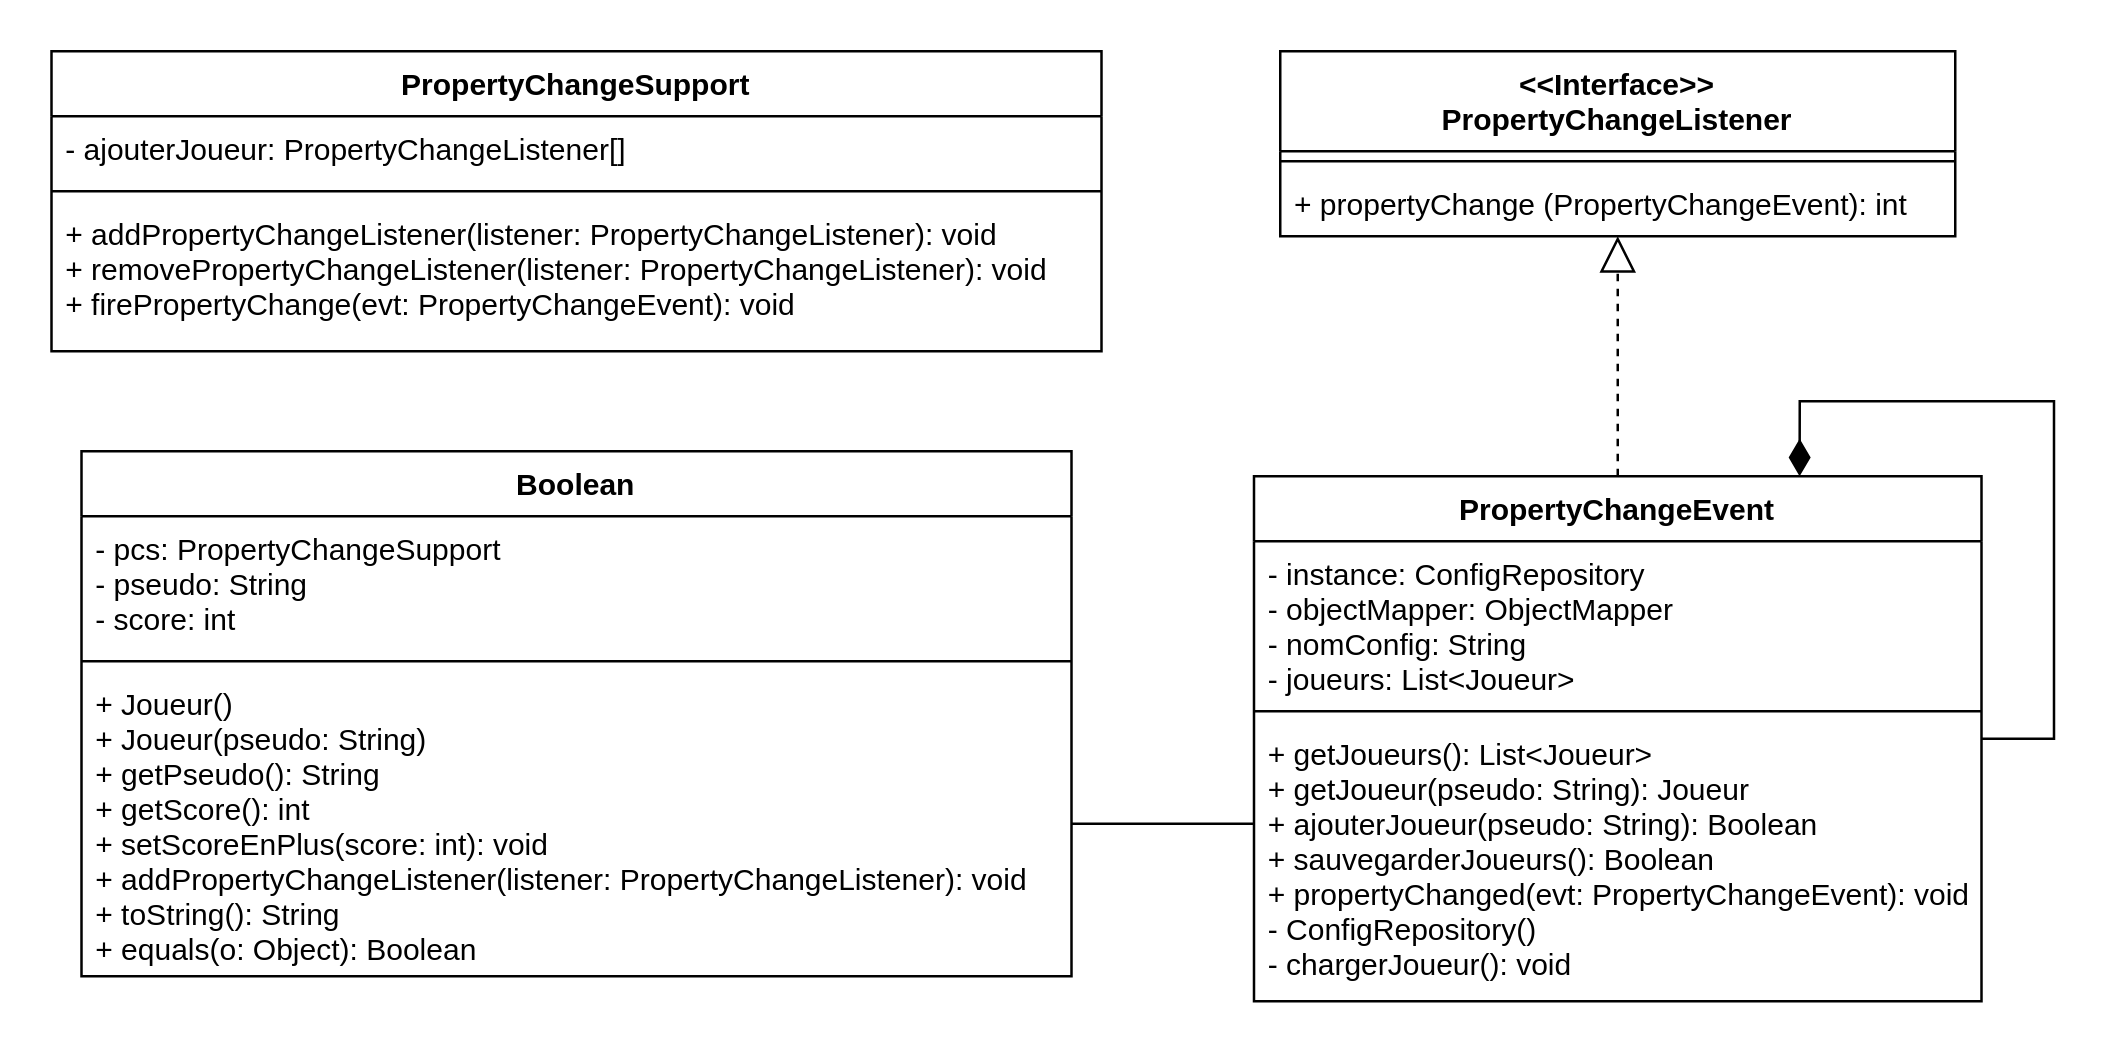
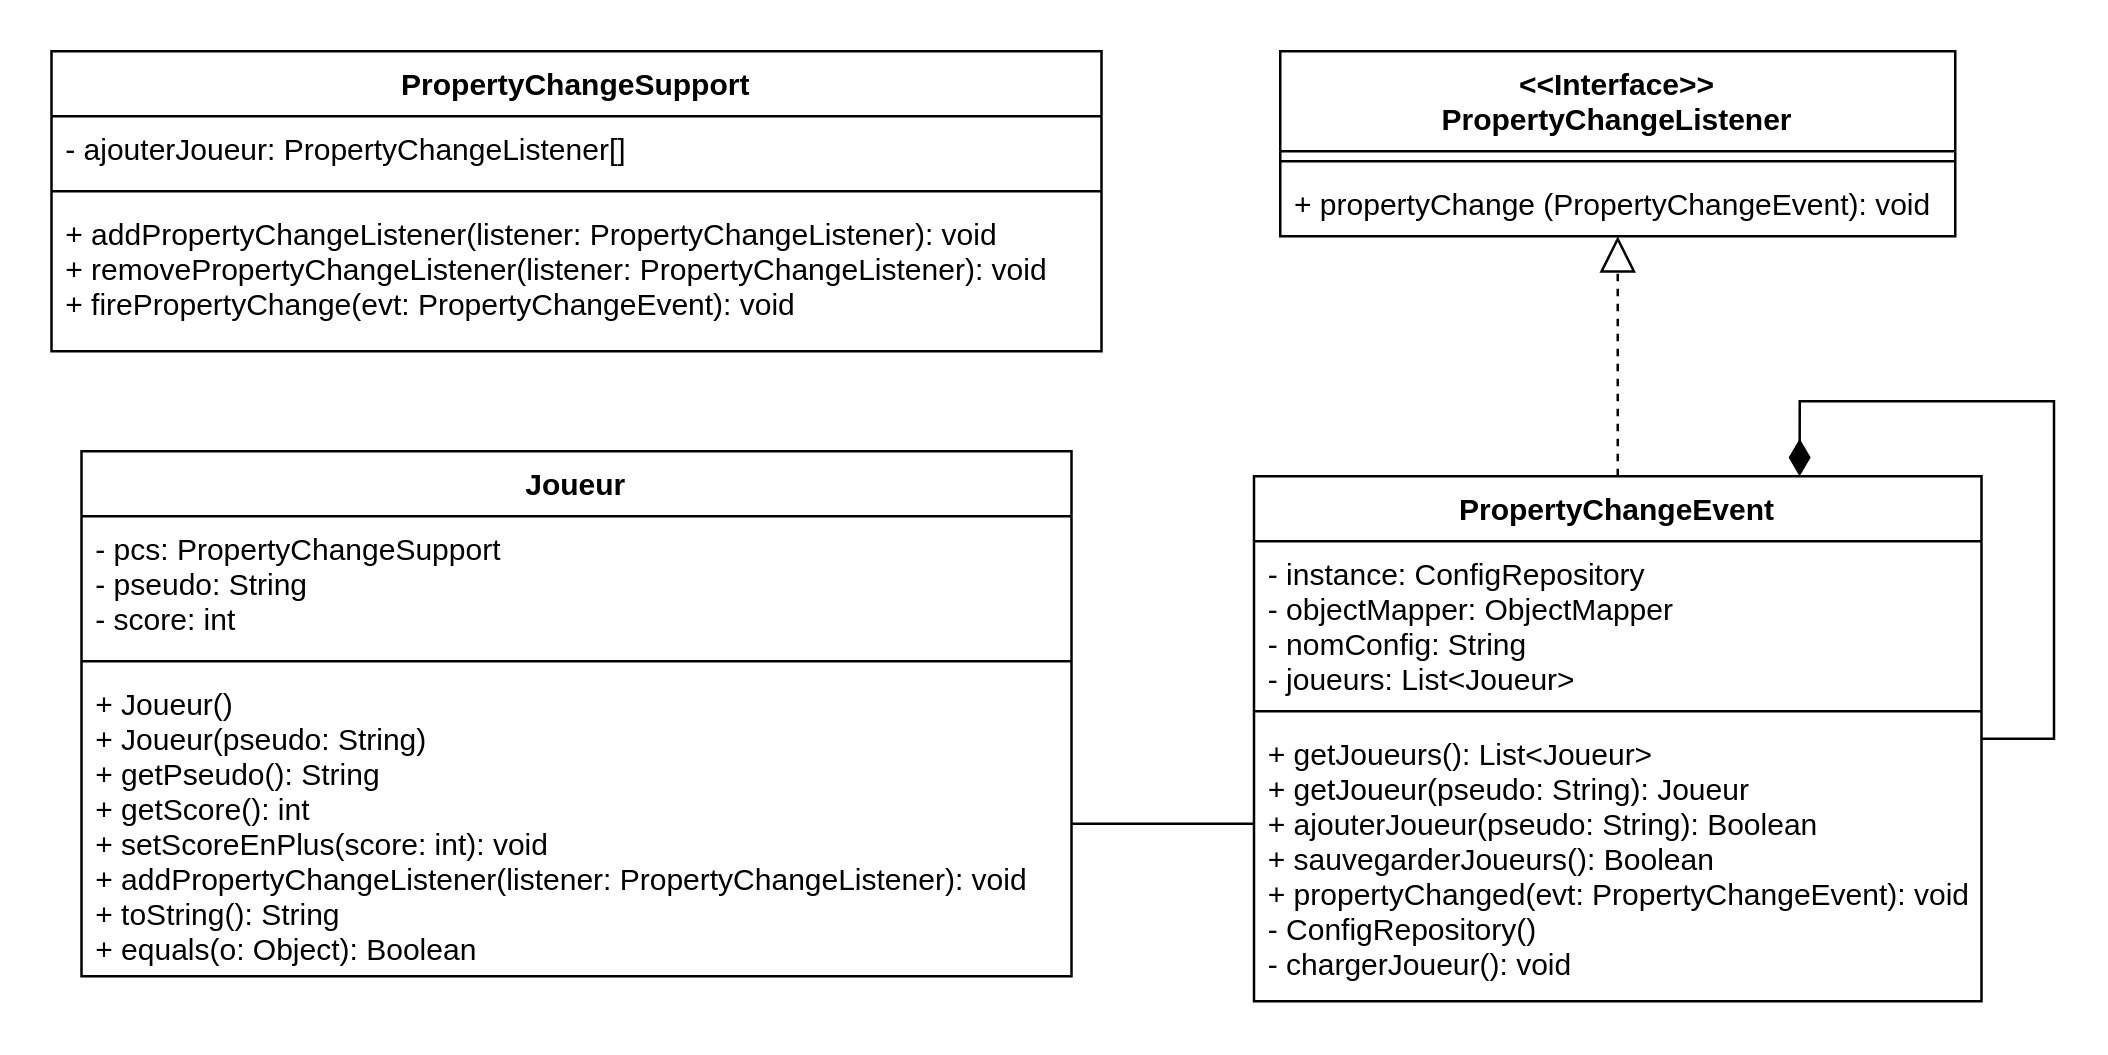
(1635, 205) -> (1644, 205)
(575, 485) -> (575, 485)
